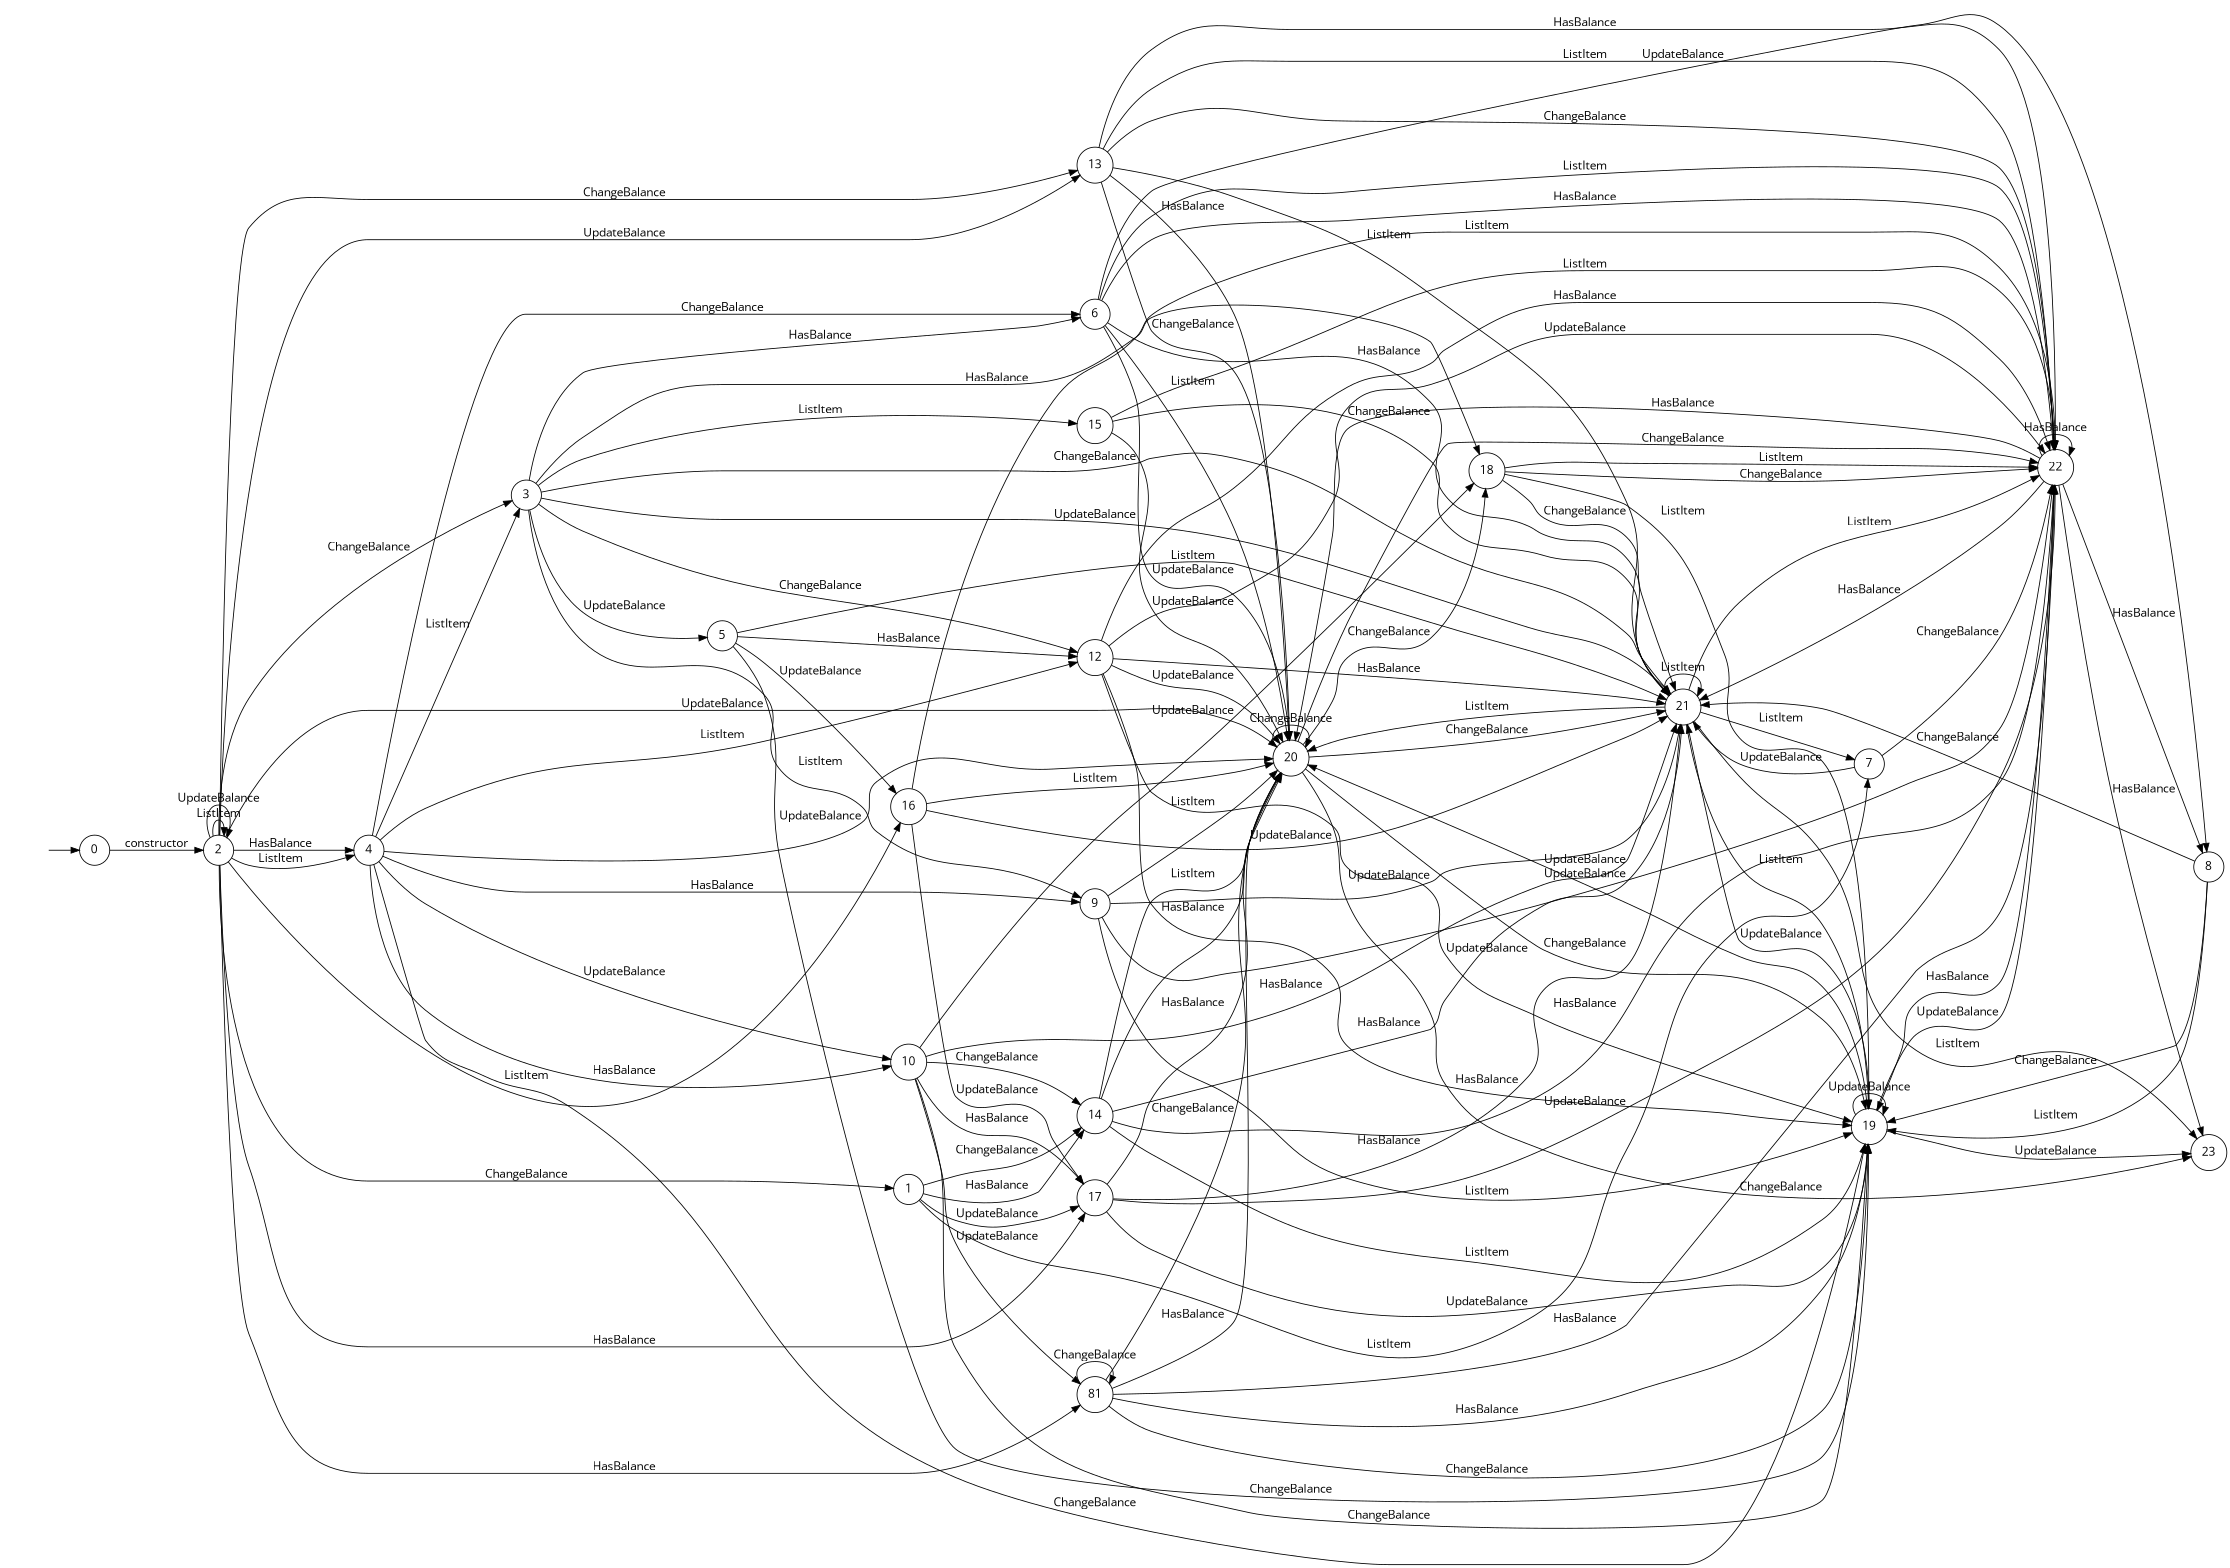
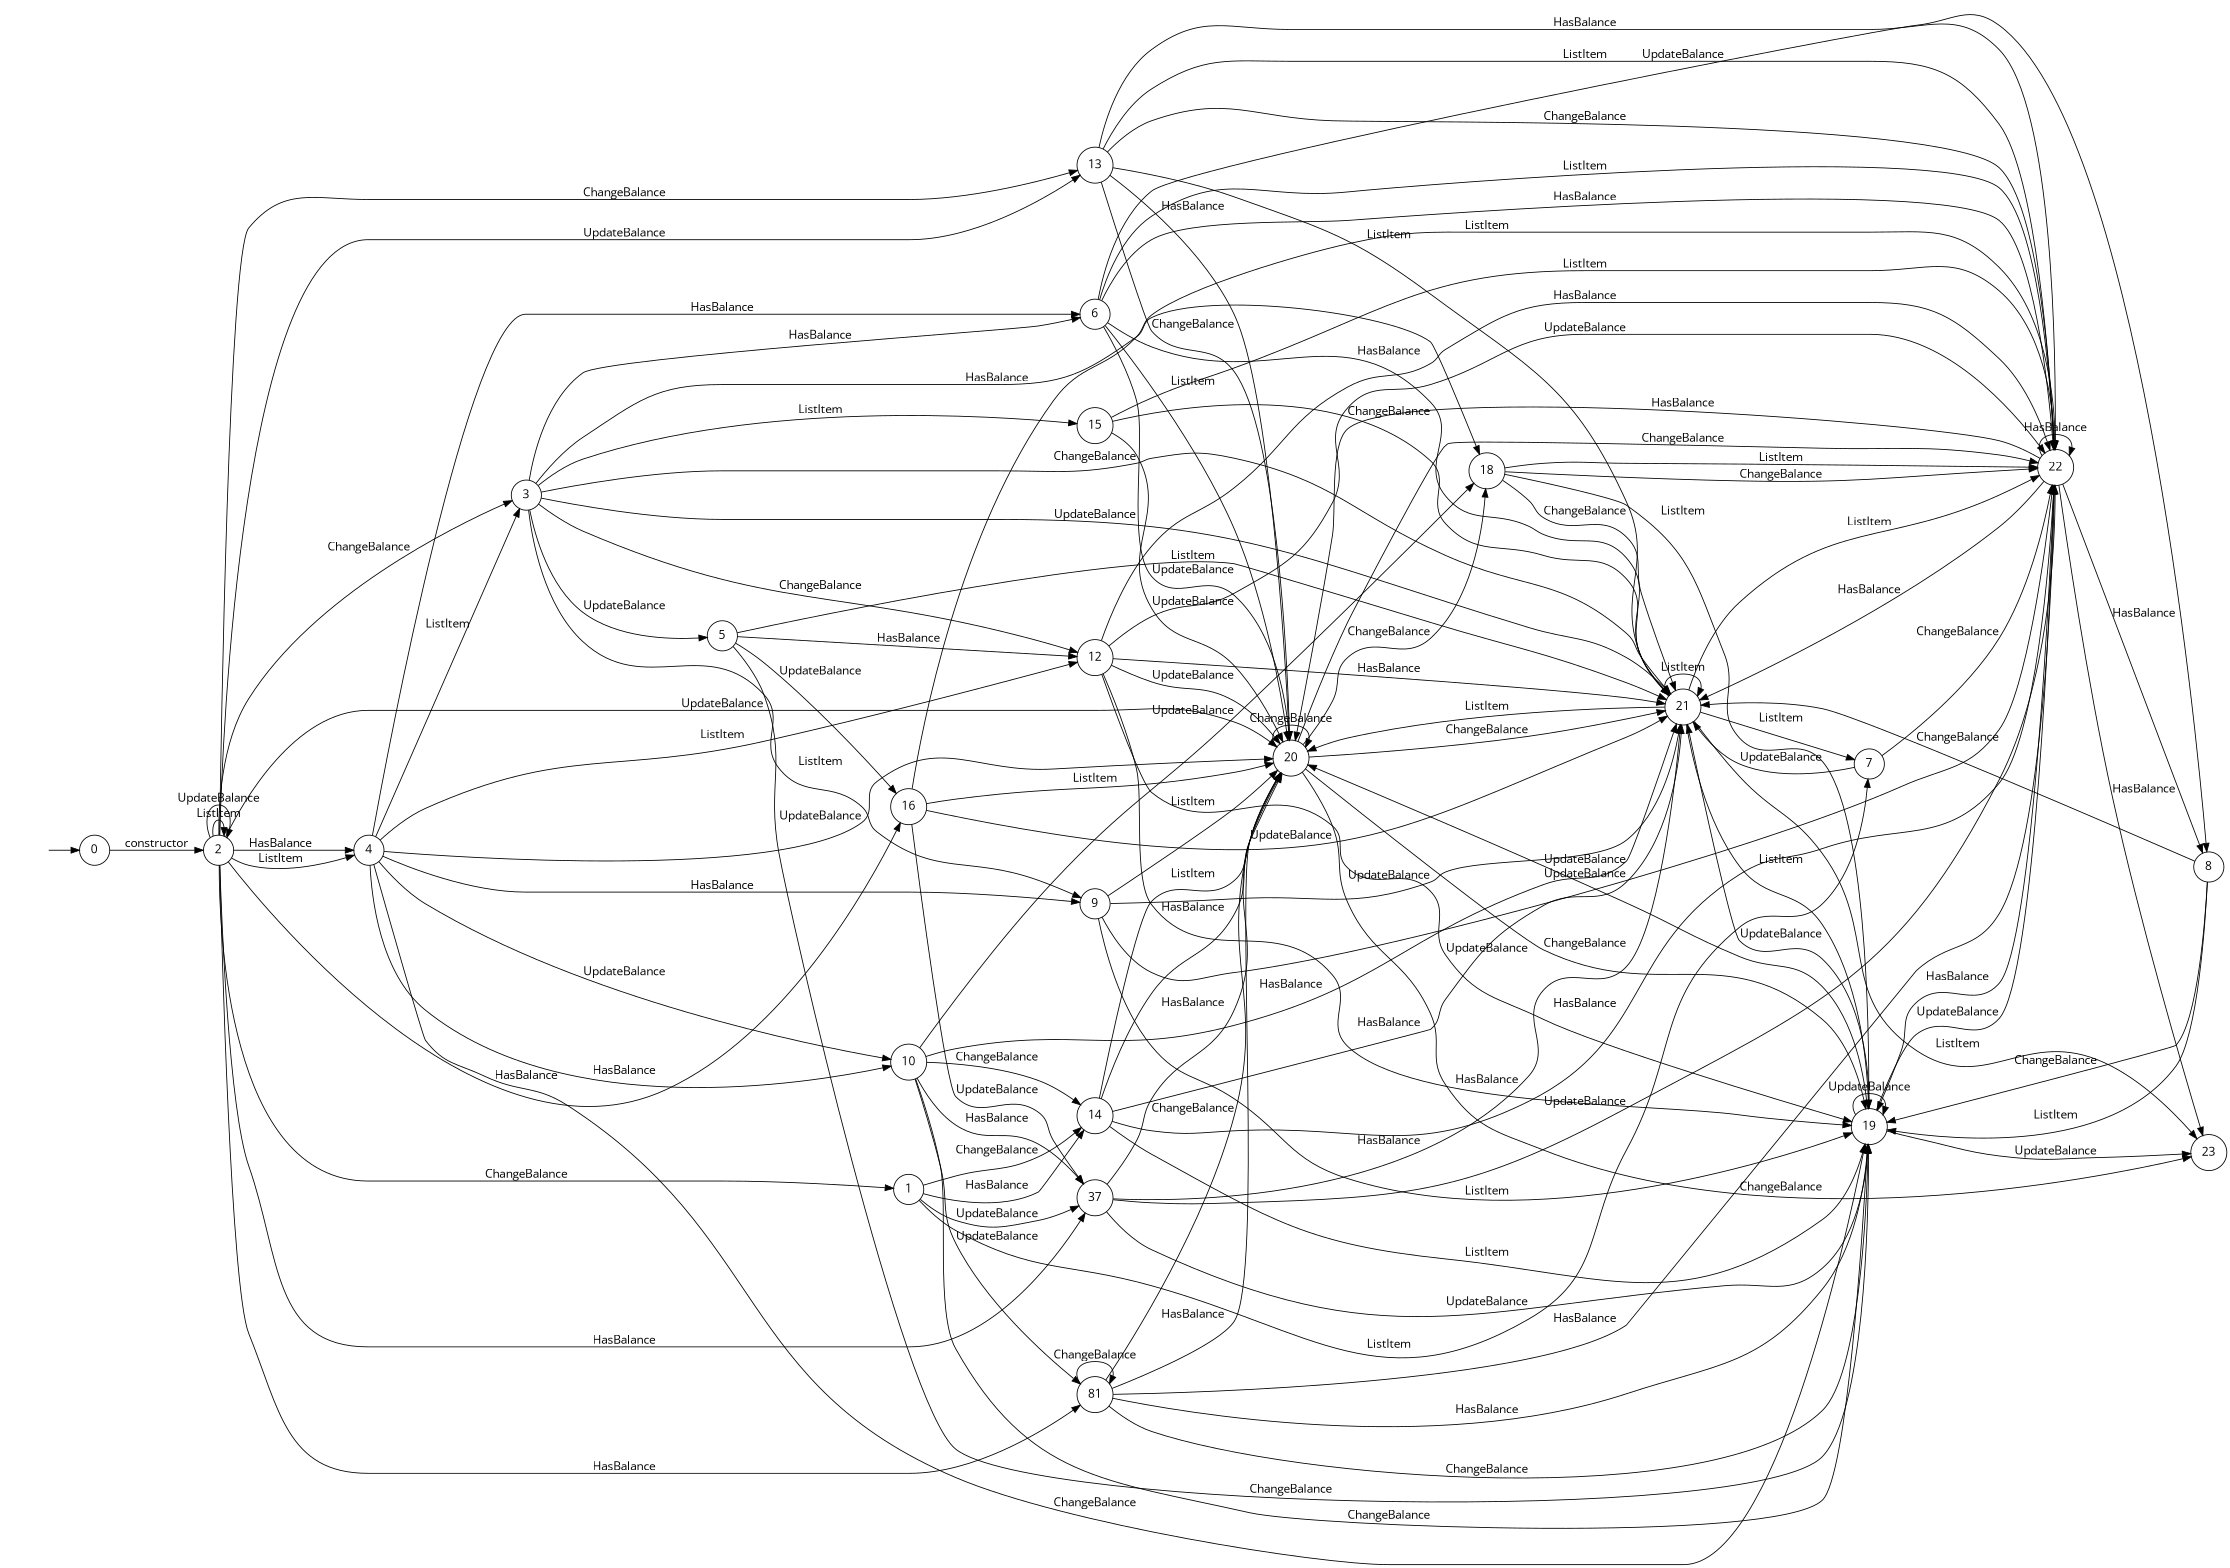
(722, 308) -> (722, 308)
(526, 1076) -> (526, 1076)
(1095, 1198) -> (1095, 1198)
